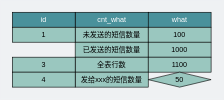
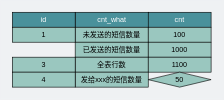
(180, 20) -> (180, 20)
